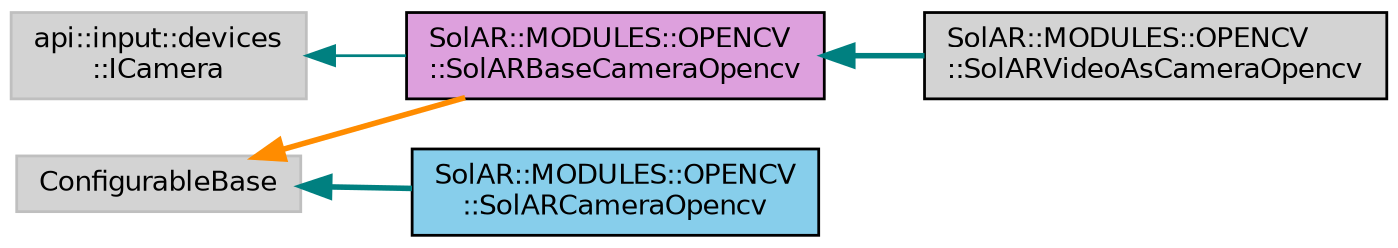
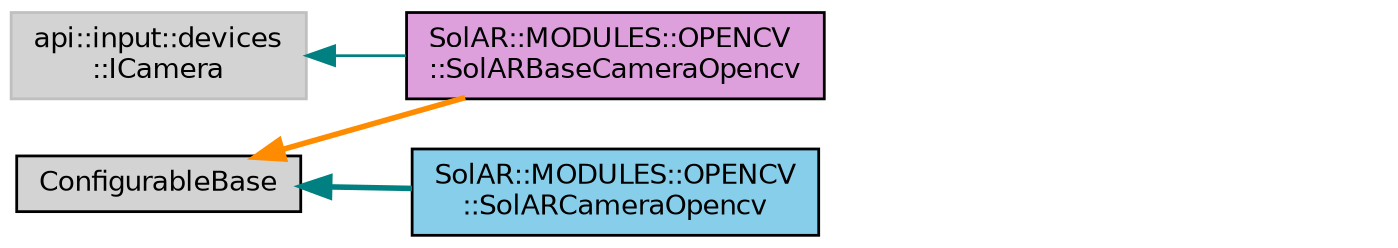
(1156, 56) -> none
(159, 184) -> (159, 184)
